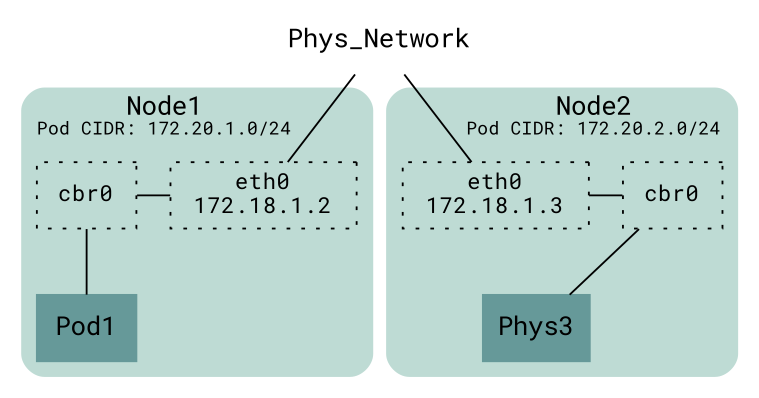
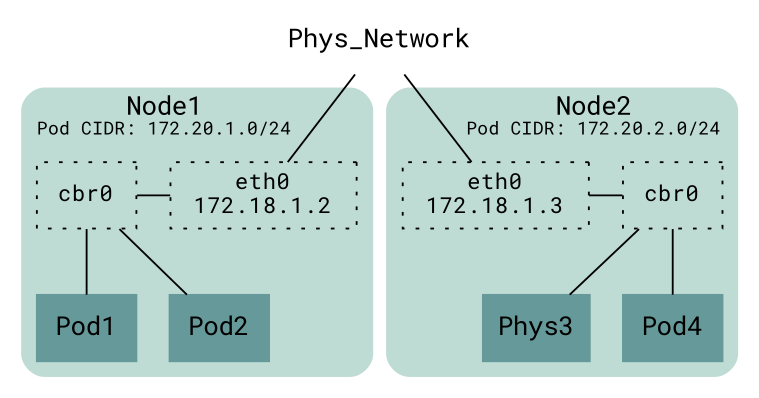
none -> (219, 328)
none -> (673, 328)
